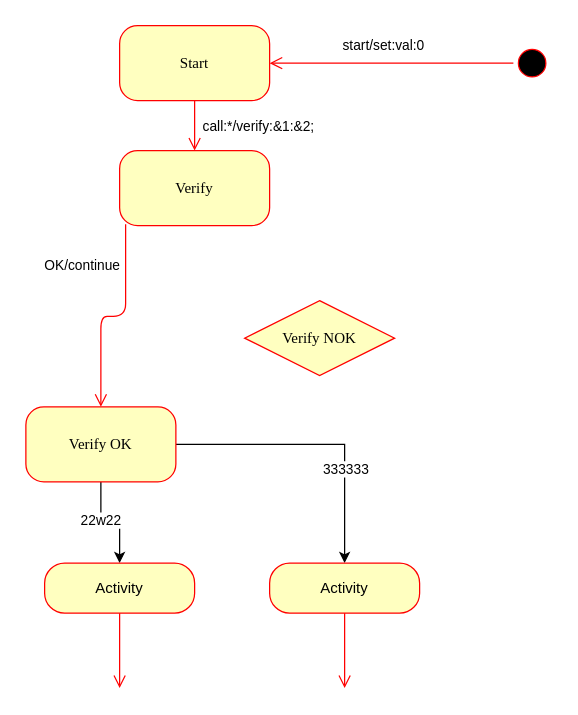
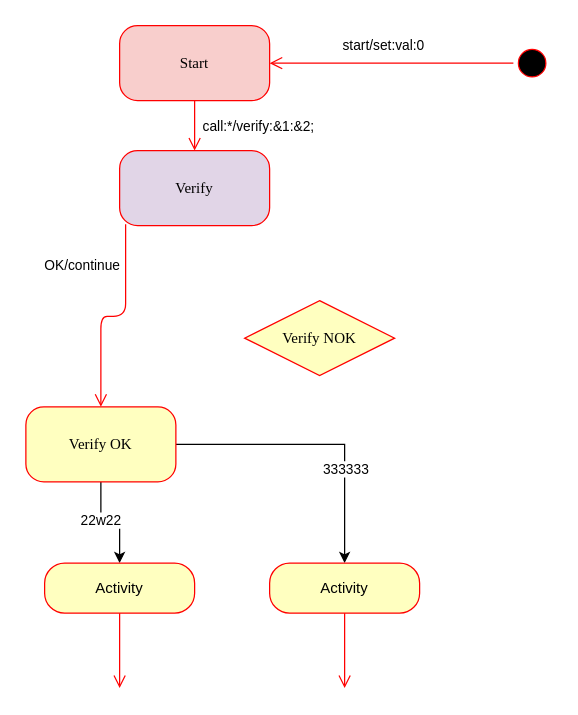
(194, 63) -> (194, 63)
(194, 188) -> (194, 188)
